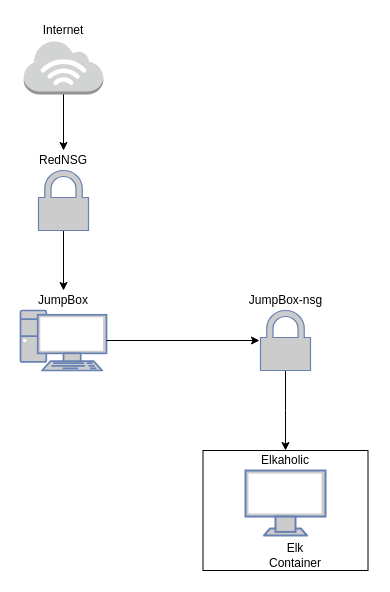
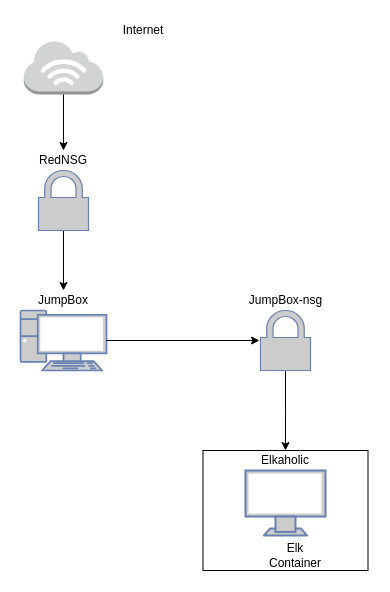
(64, 31) -> (144, 31)
